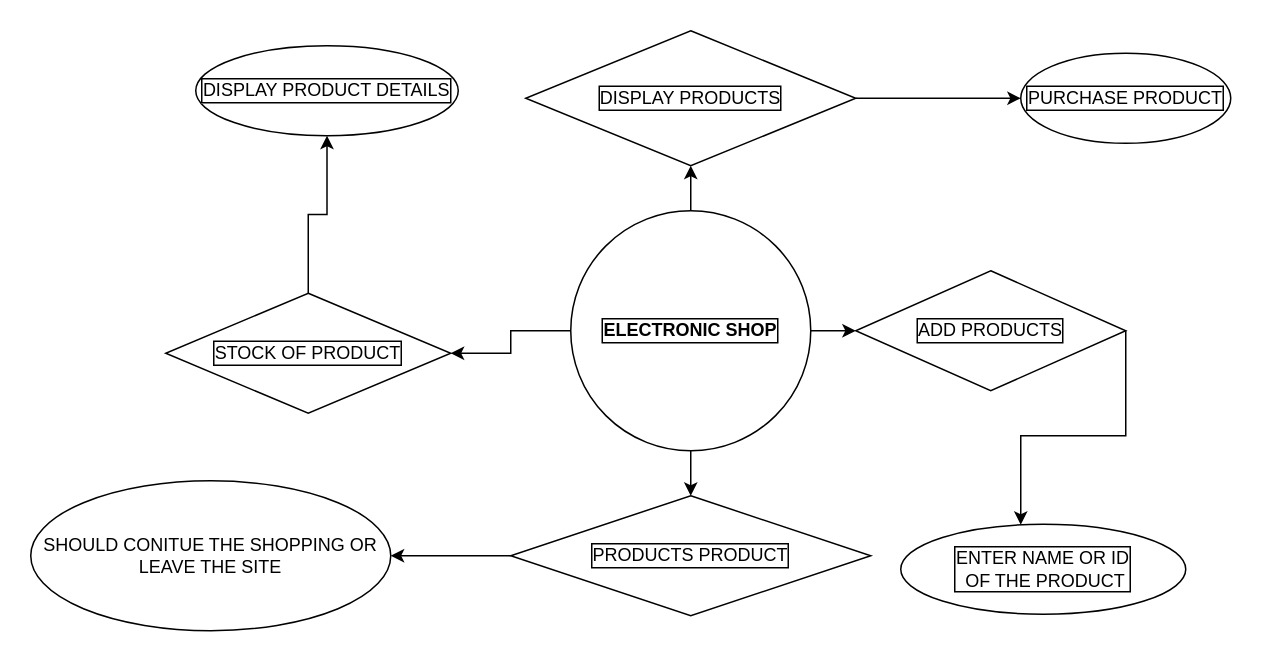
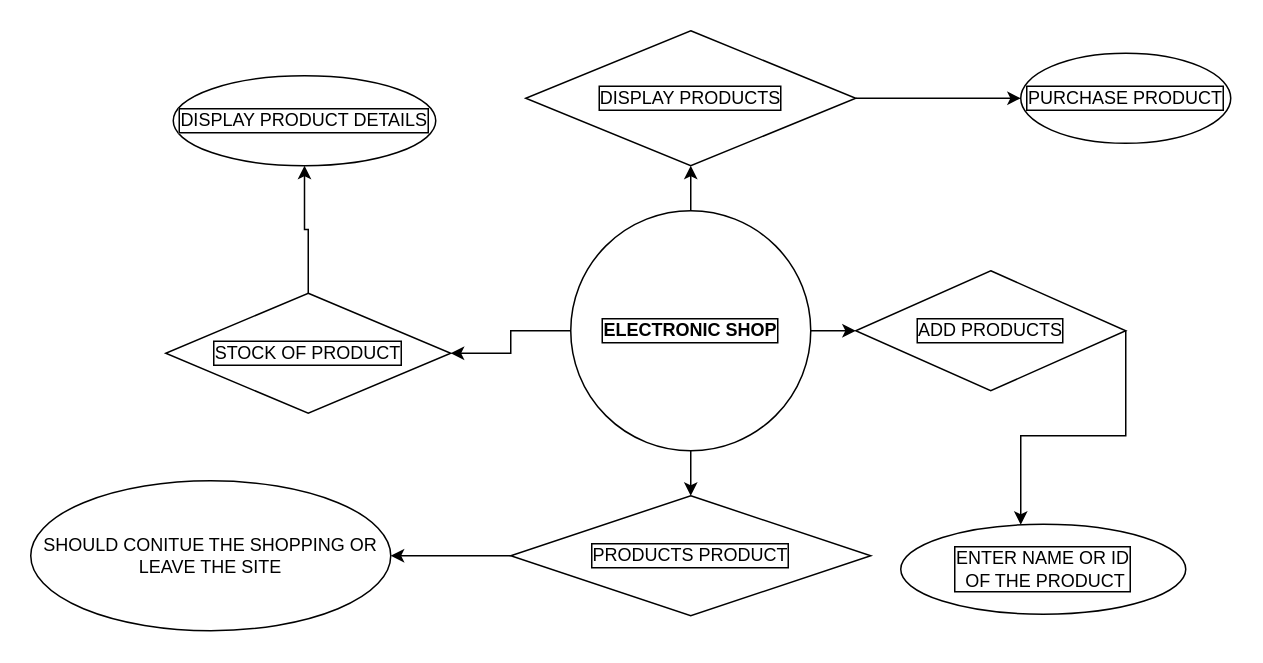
(327, 91) -> (305, 121)
